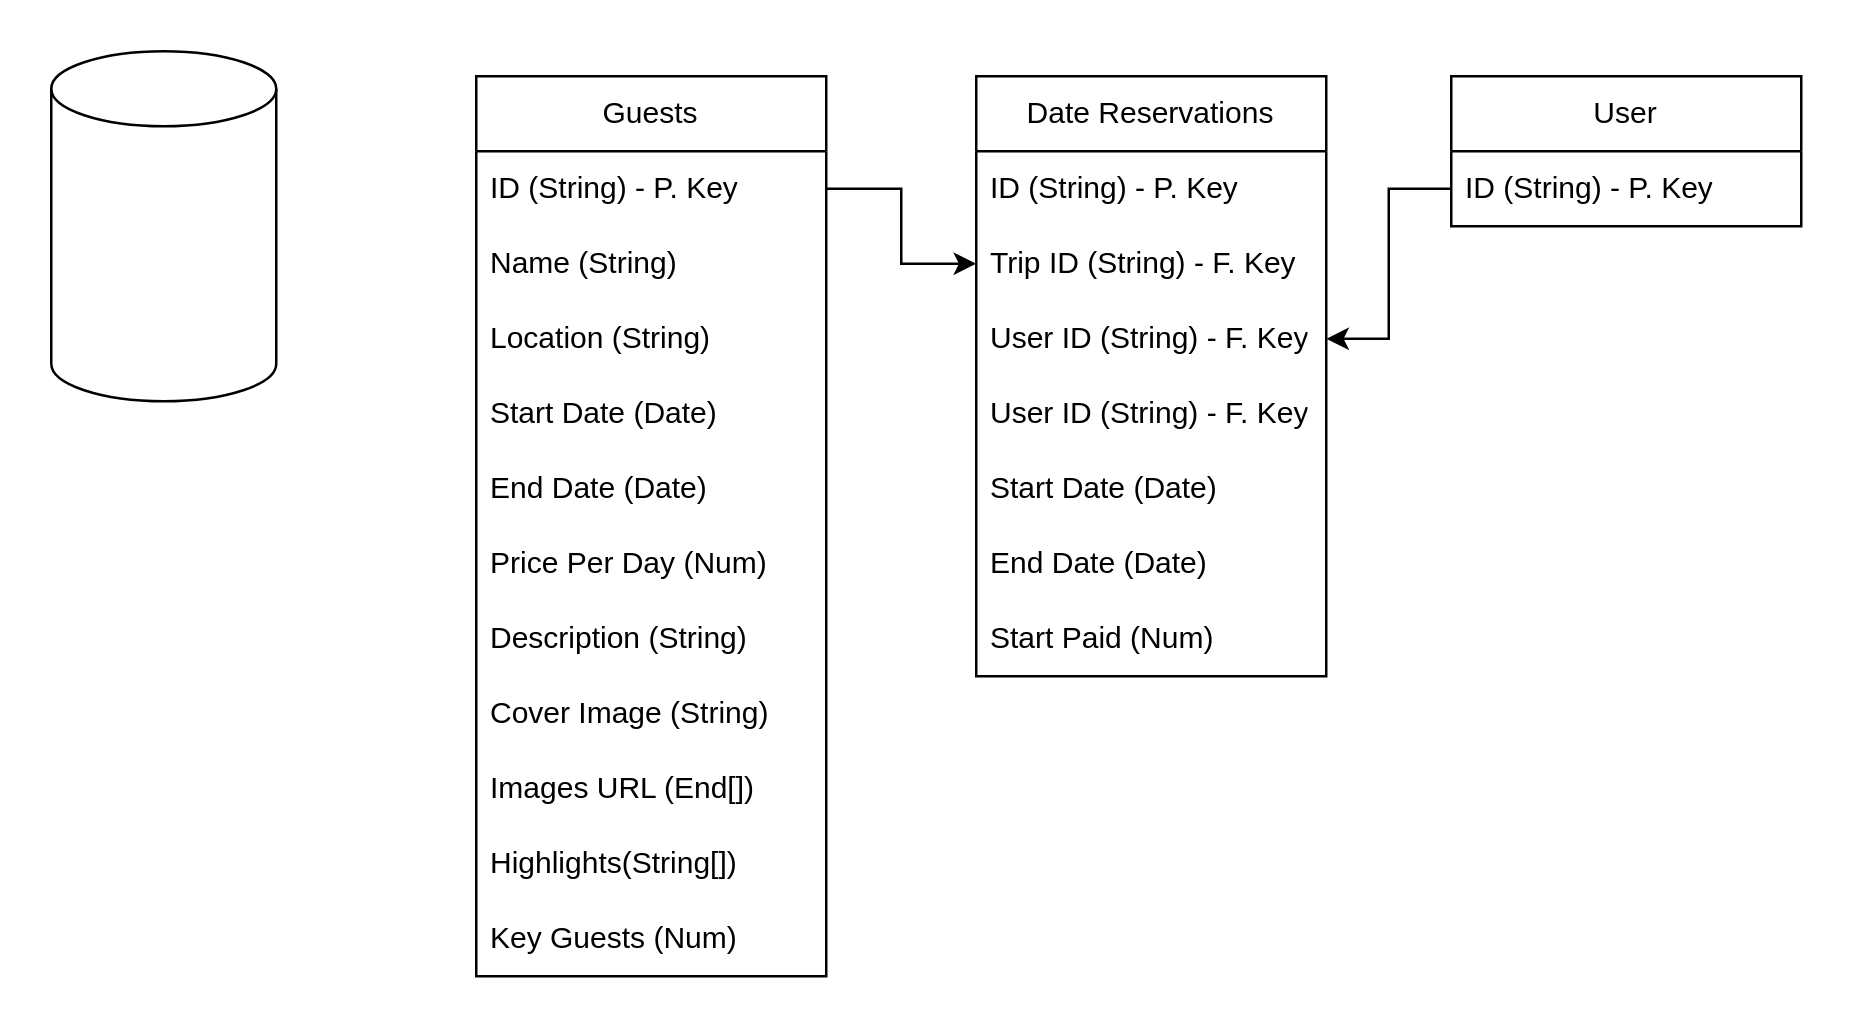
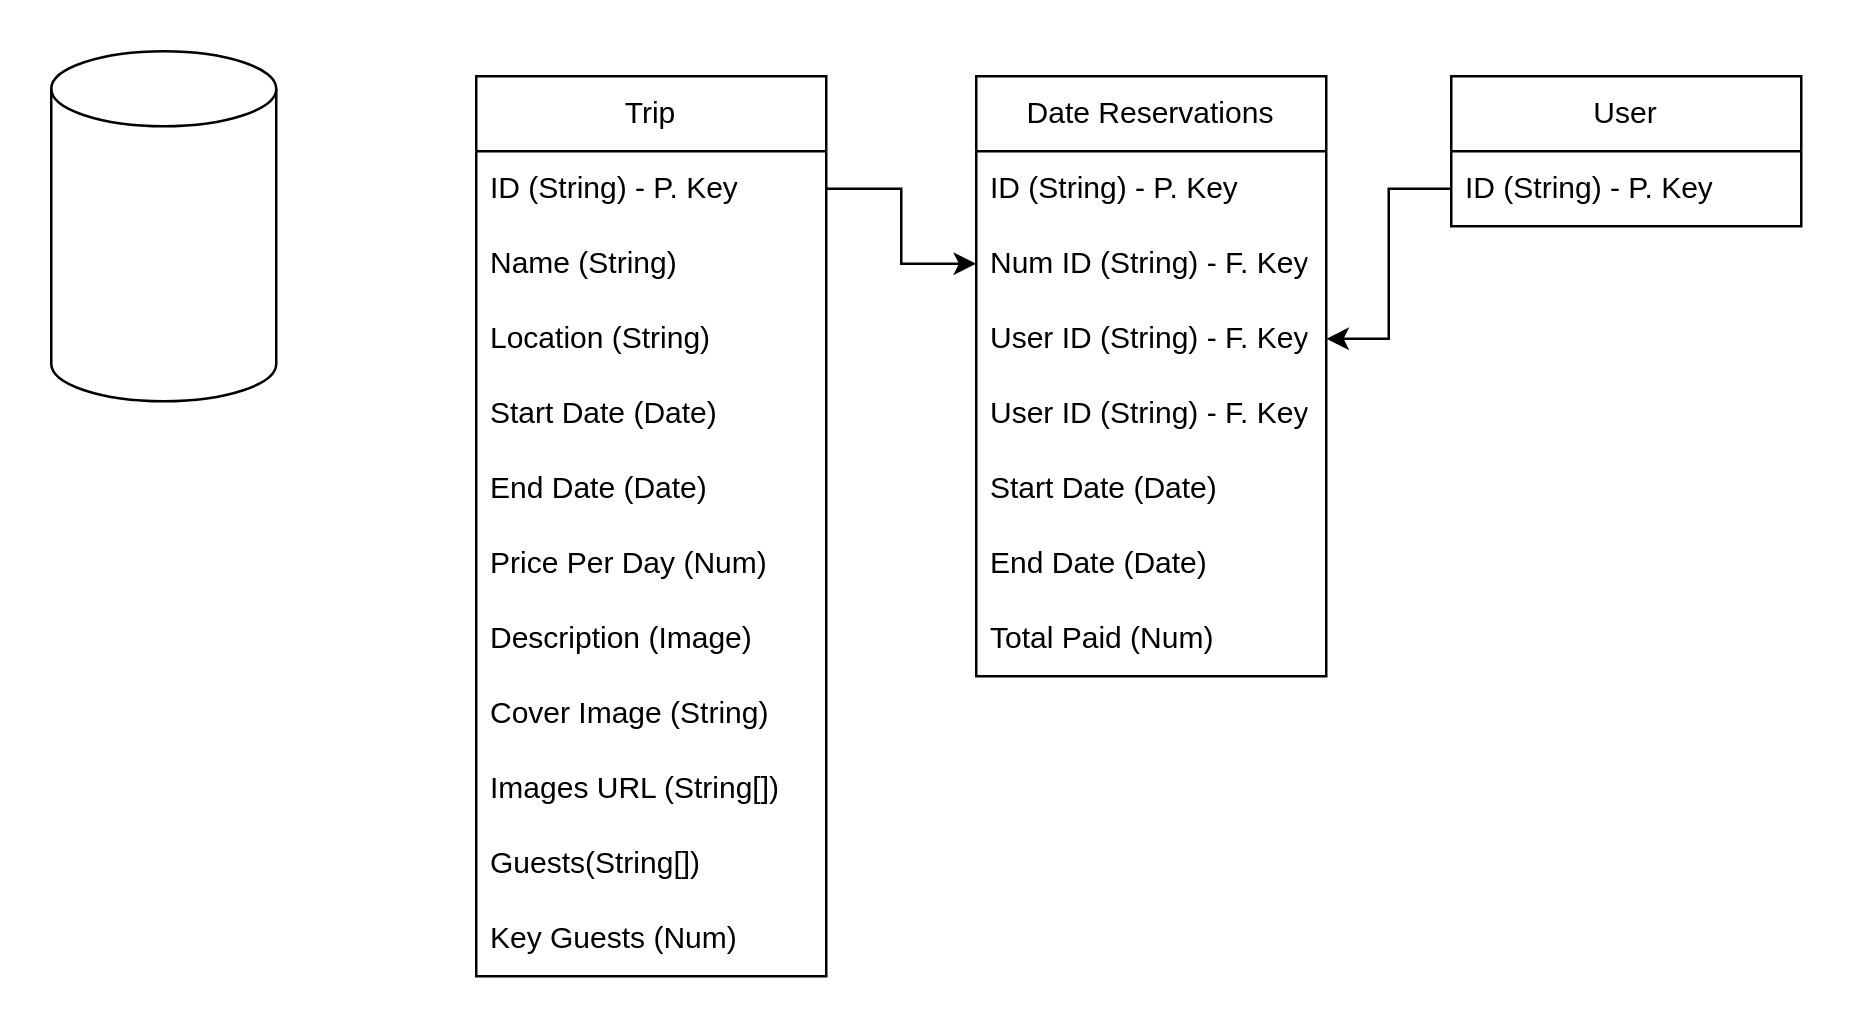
(651, 114) -> (651, 114)
(1154, 264) -> (1154, 264)
(644, 639) -> (639, 639)
(1114, 639) -> (1110, 639)
(635, 789) -> (654, 789)
(644, 864) -> (622, 864)
